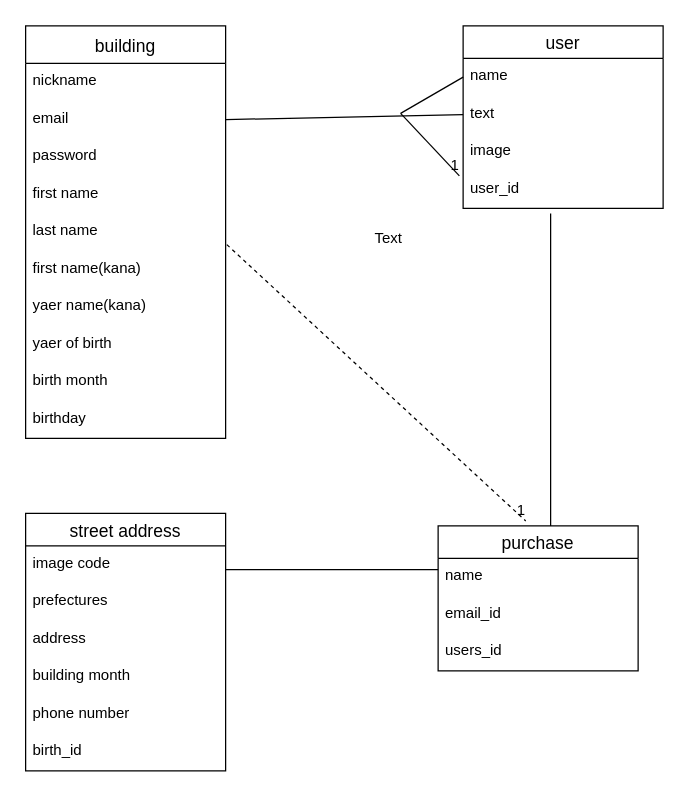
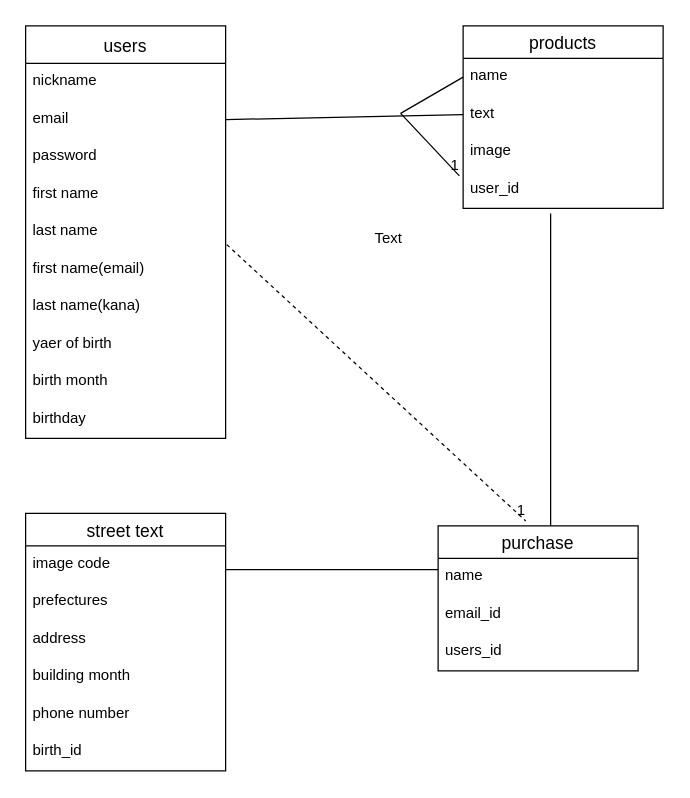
(563, 43) -> (563, 43)
(125, 45) -> (125, 45)
(96, 268) -> (96, 268)
(94, 305) -> (92, 305)
(125, 530) -> (125, 530)
